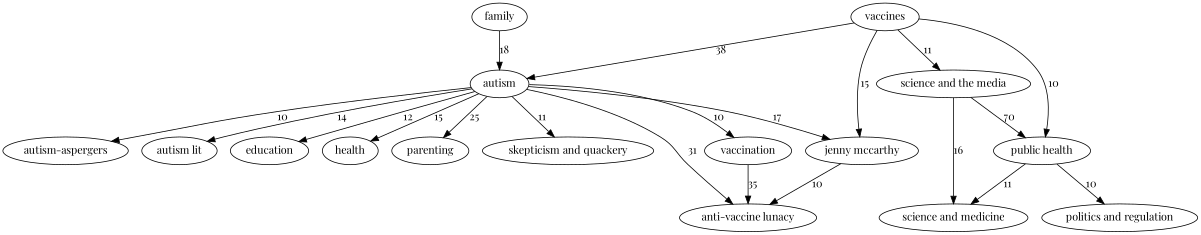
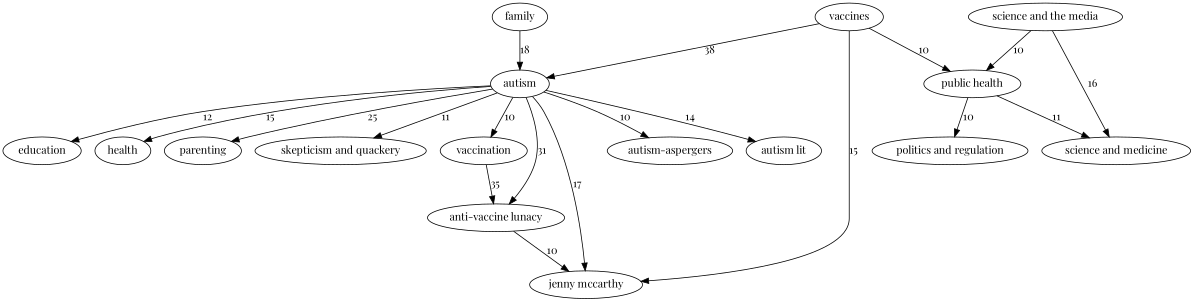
(916, 47) -> none
(1009, 117) -> (1019, 50)
(809, 182) -> (538, 249)
